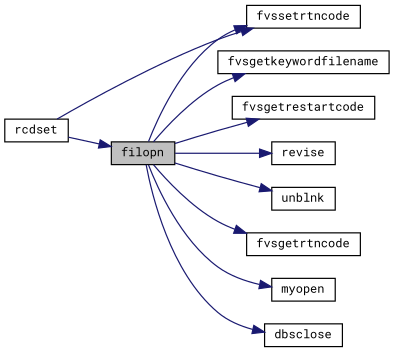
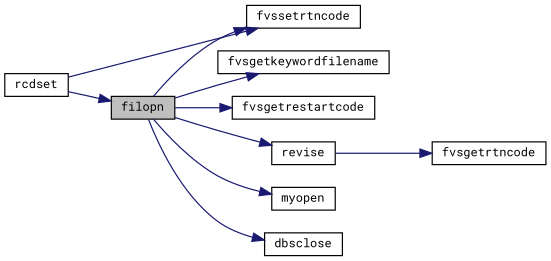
(303, 199) -> none
(190, 202) -> (378, 153)
